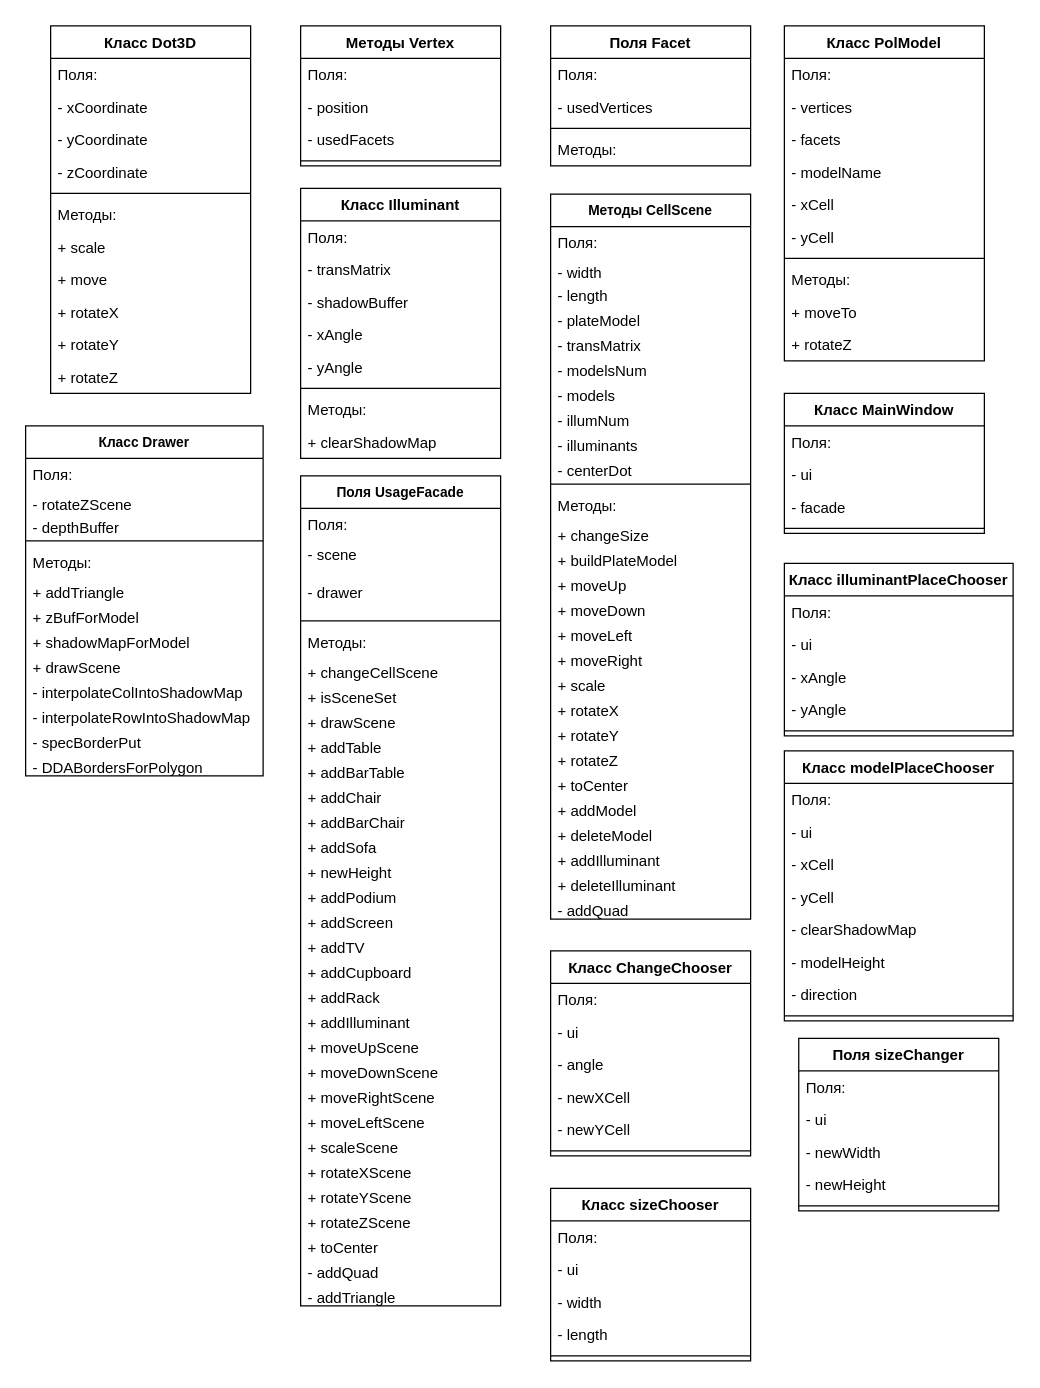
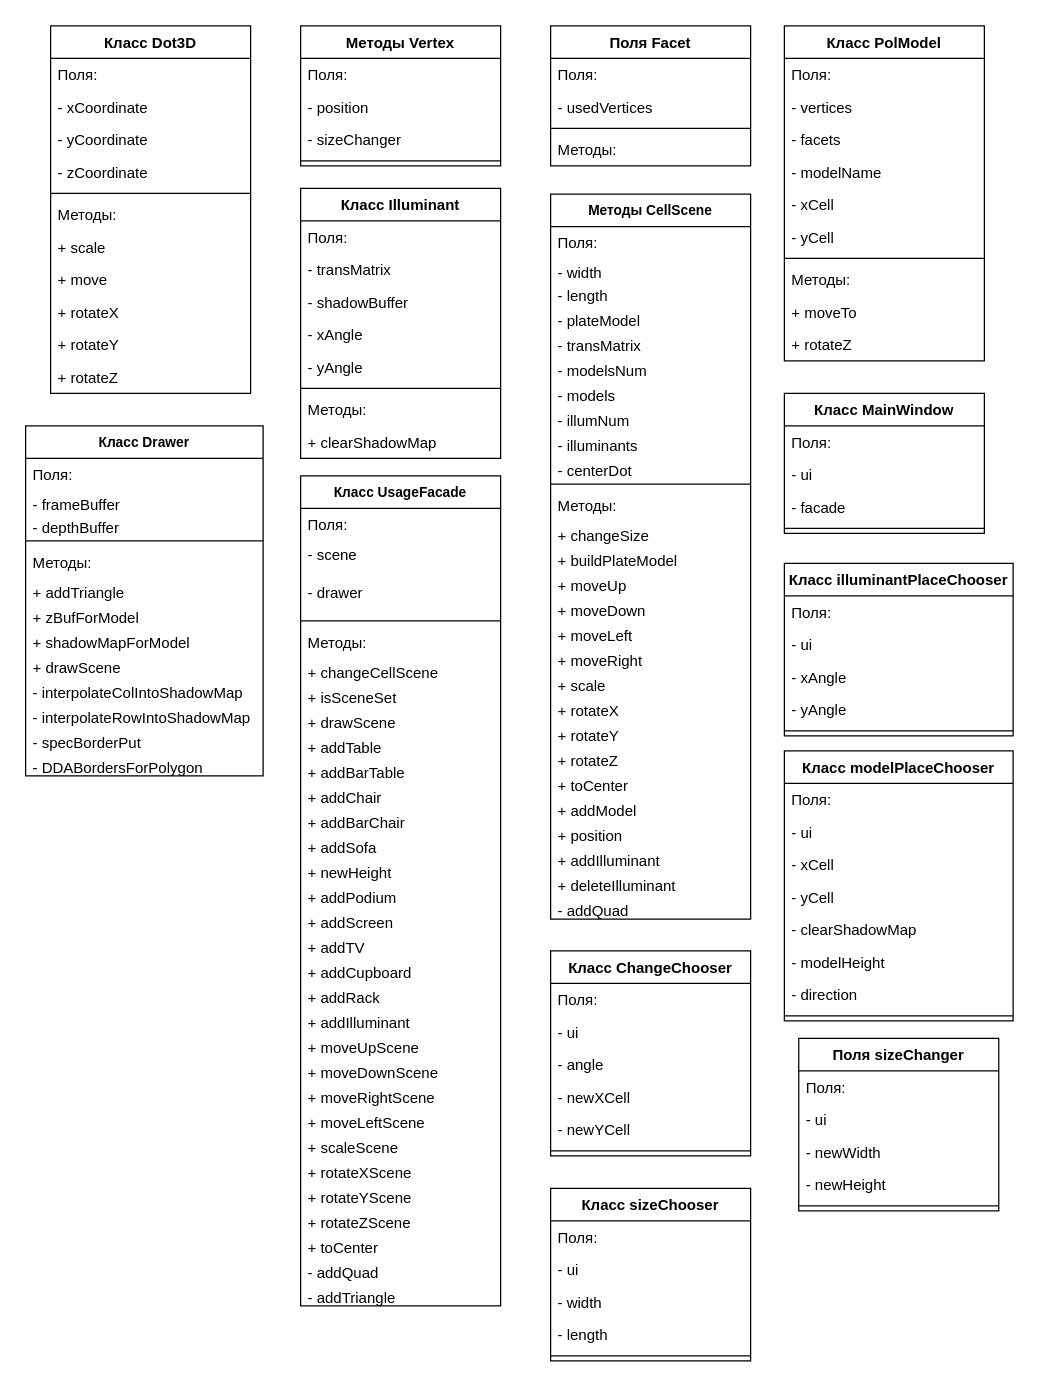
(356, 140) -> (358, 140)
(400, 492) -> (400, 492)
(89, 505) -> (85, 505)
(606, 836) -> (594, 836)
